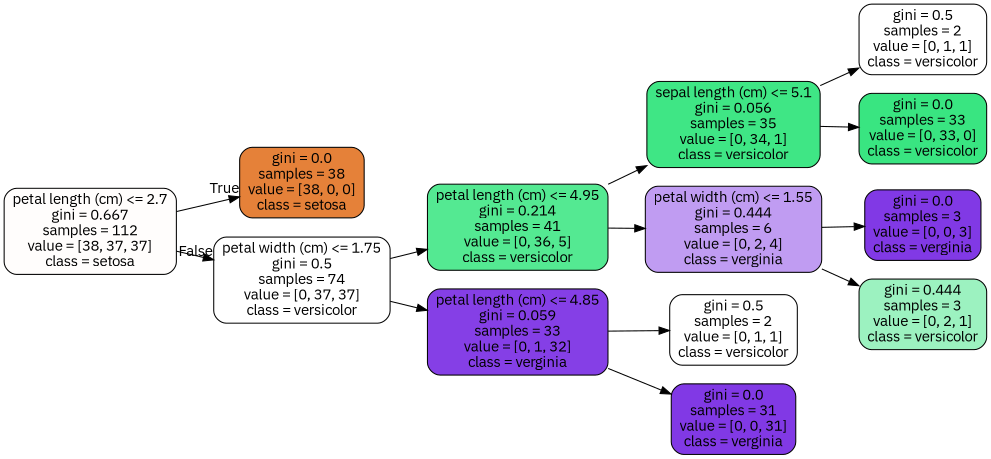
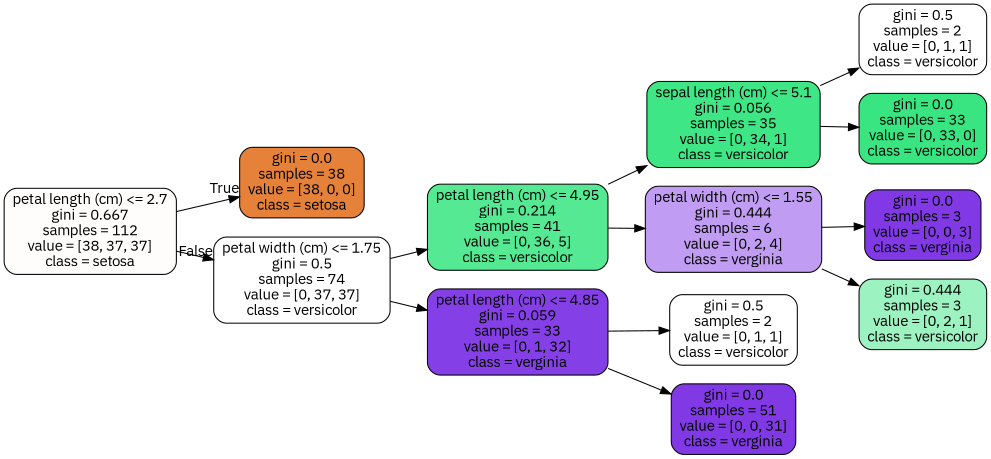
(734, 419) -> (734, 419)
